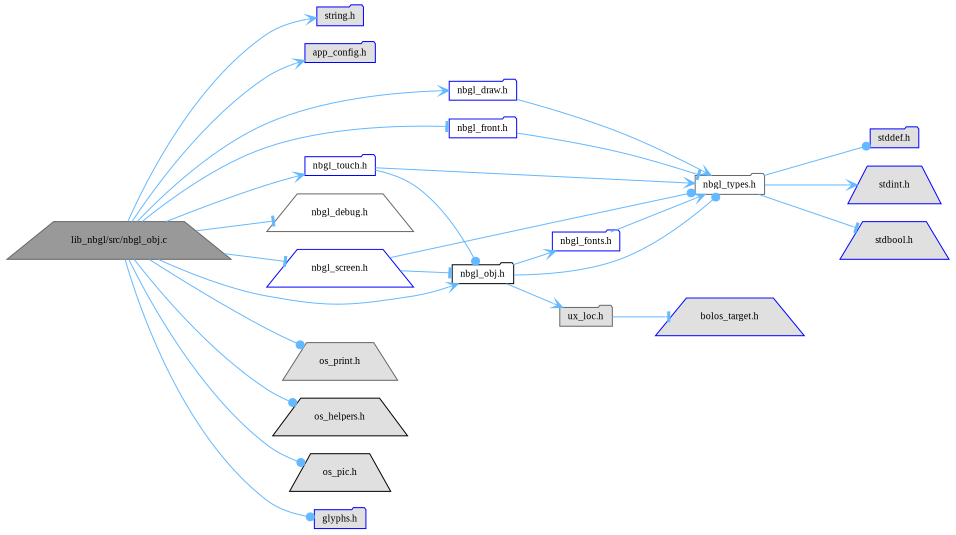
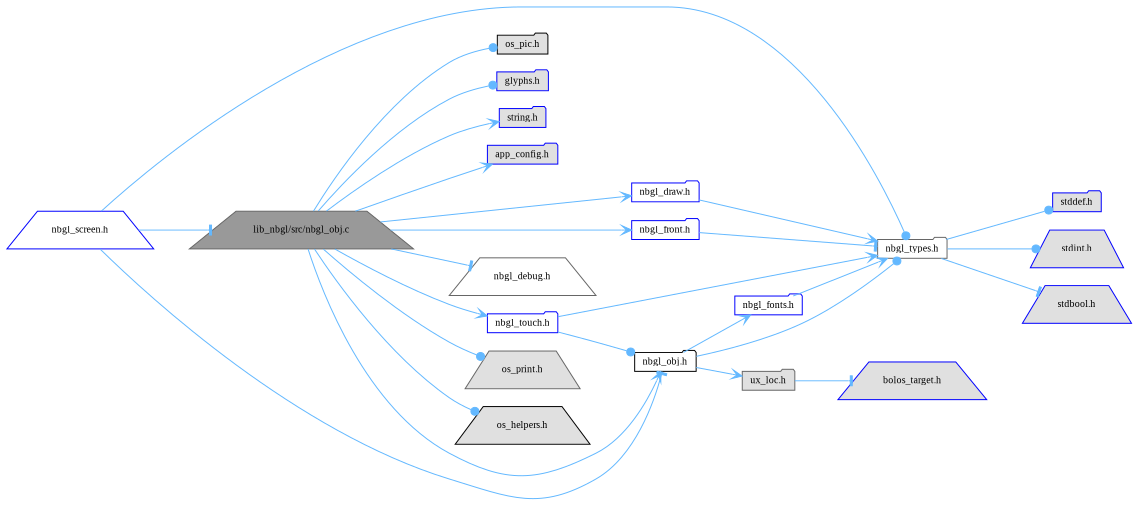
(283, 143) -> (506, 230)
(806, 185) -> (990, 249)
(253, 257) -> (173, 230)
(340, 473) -> (523, 45)
